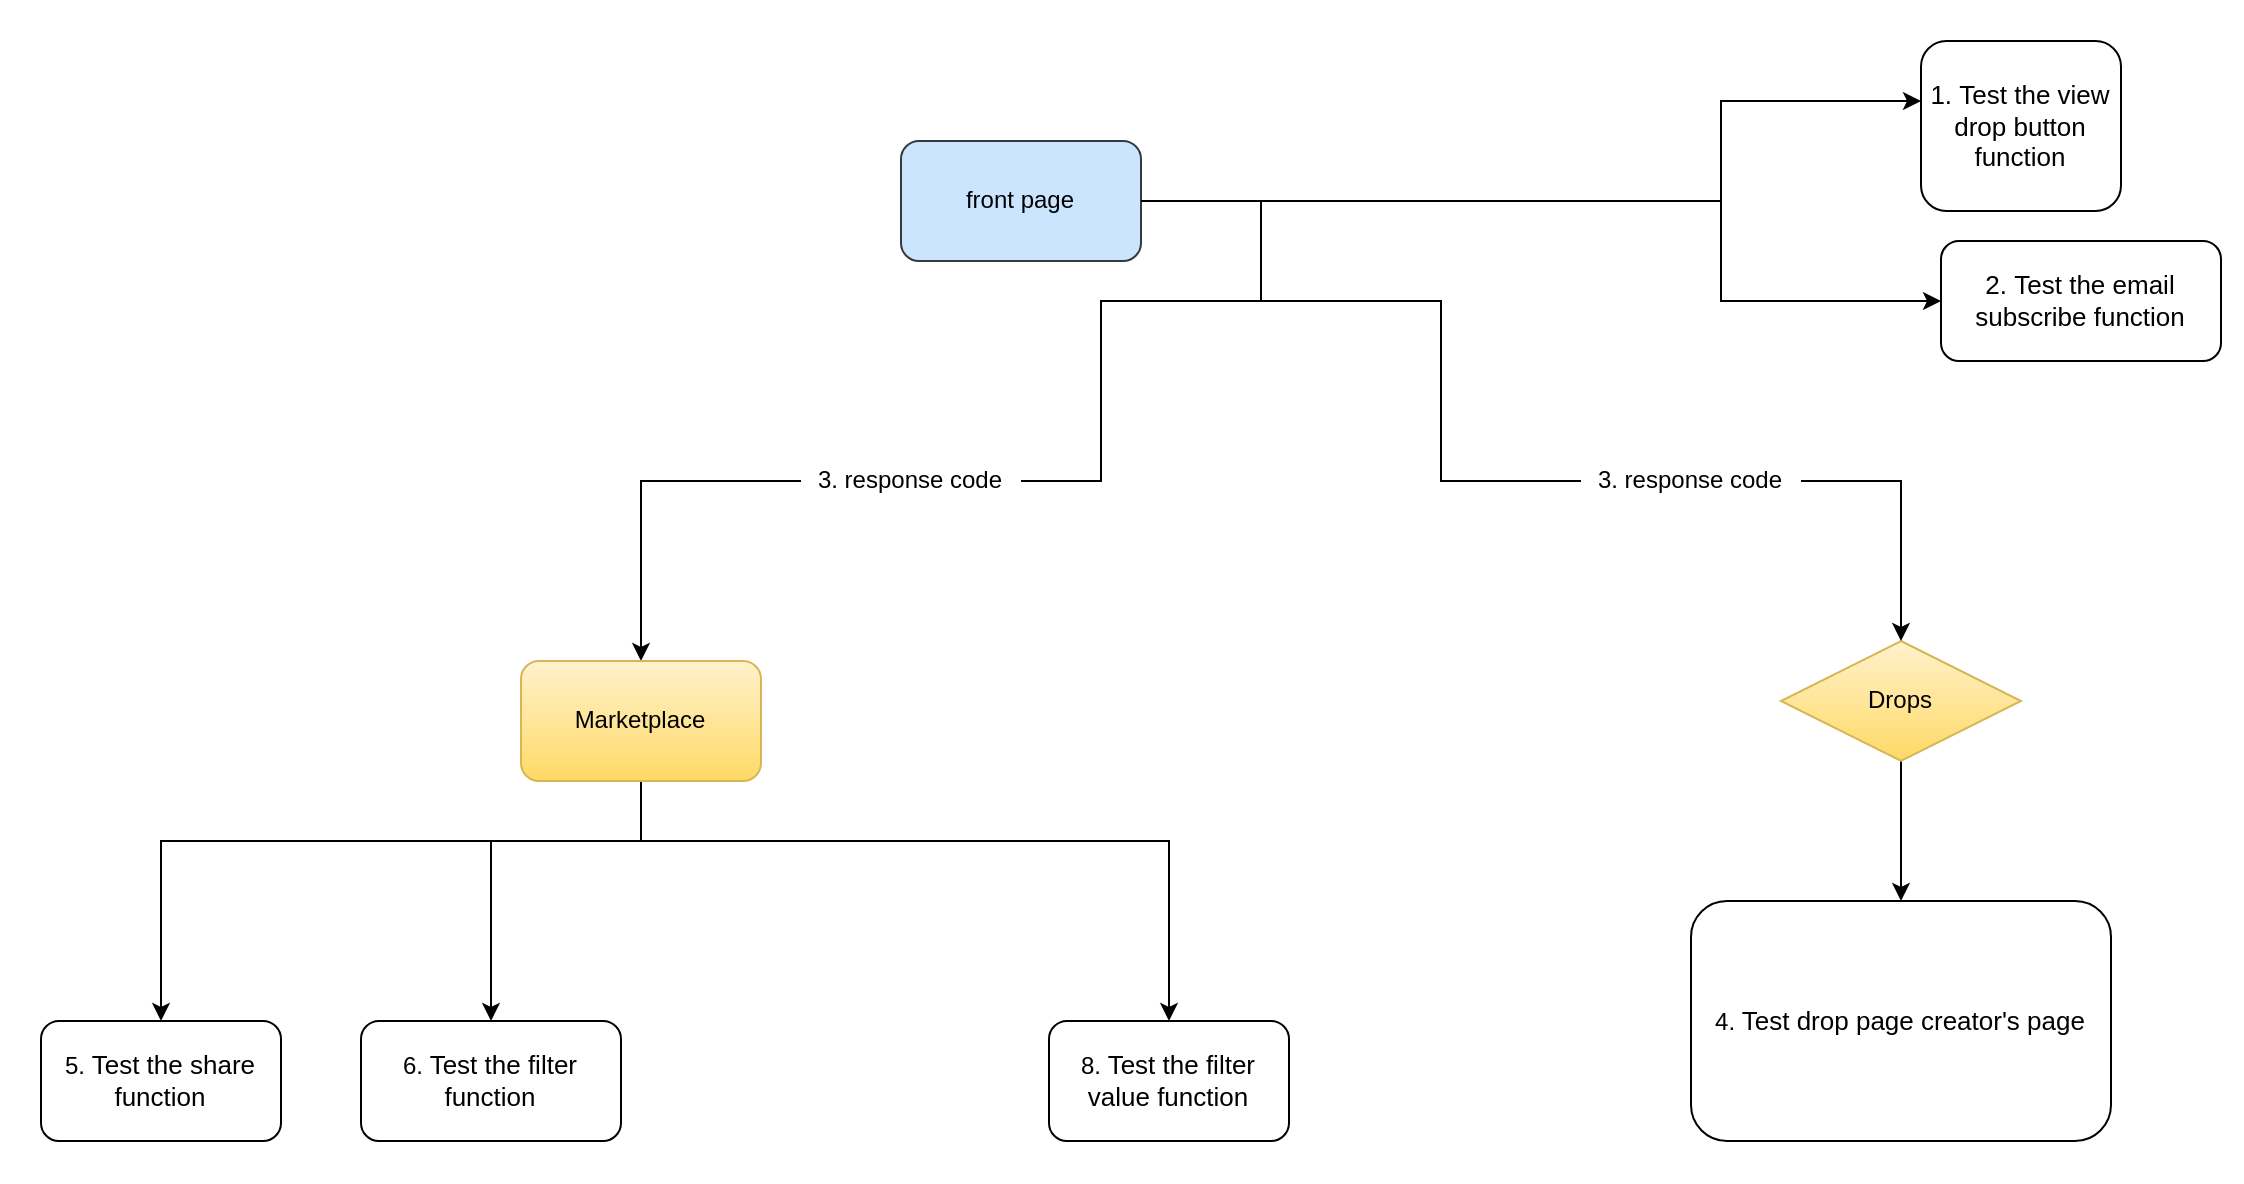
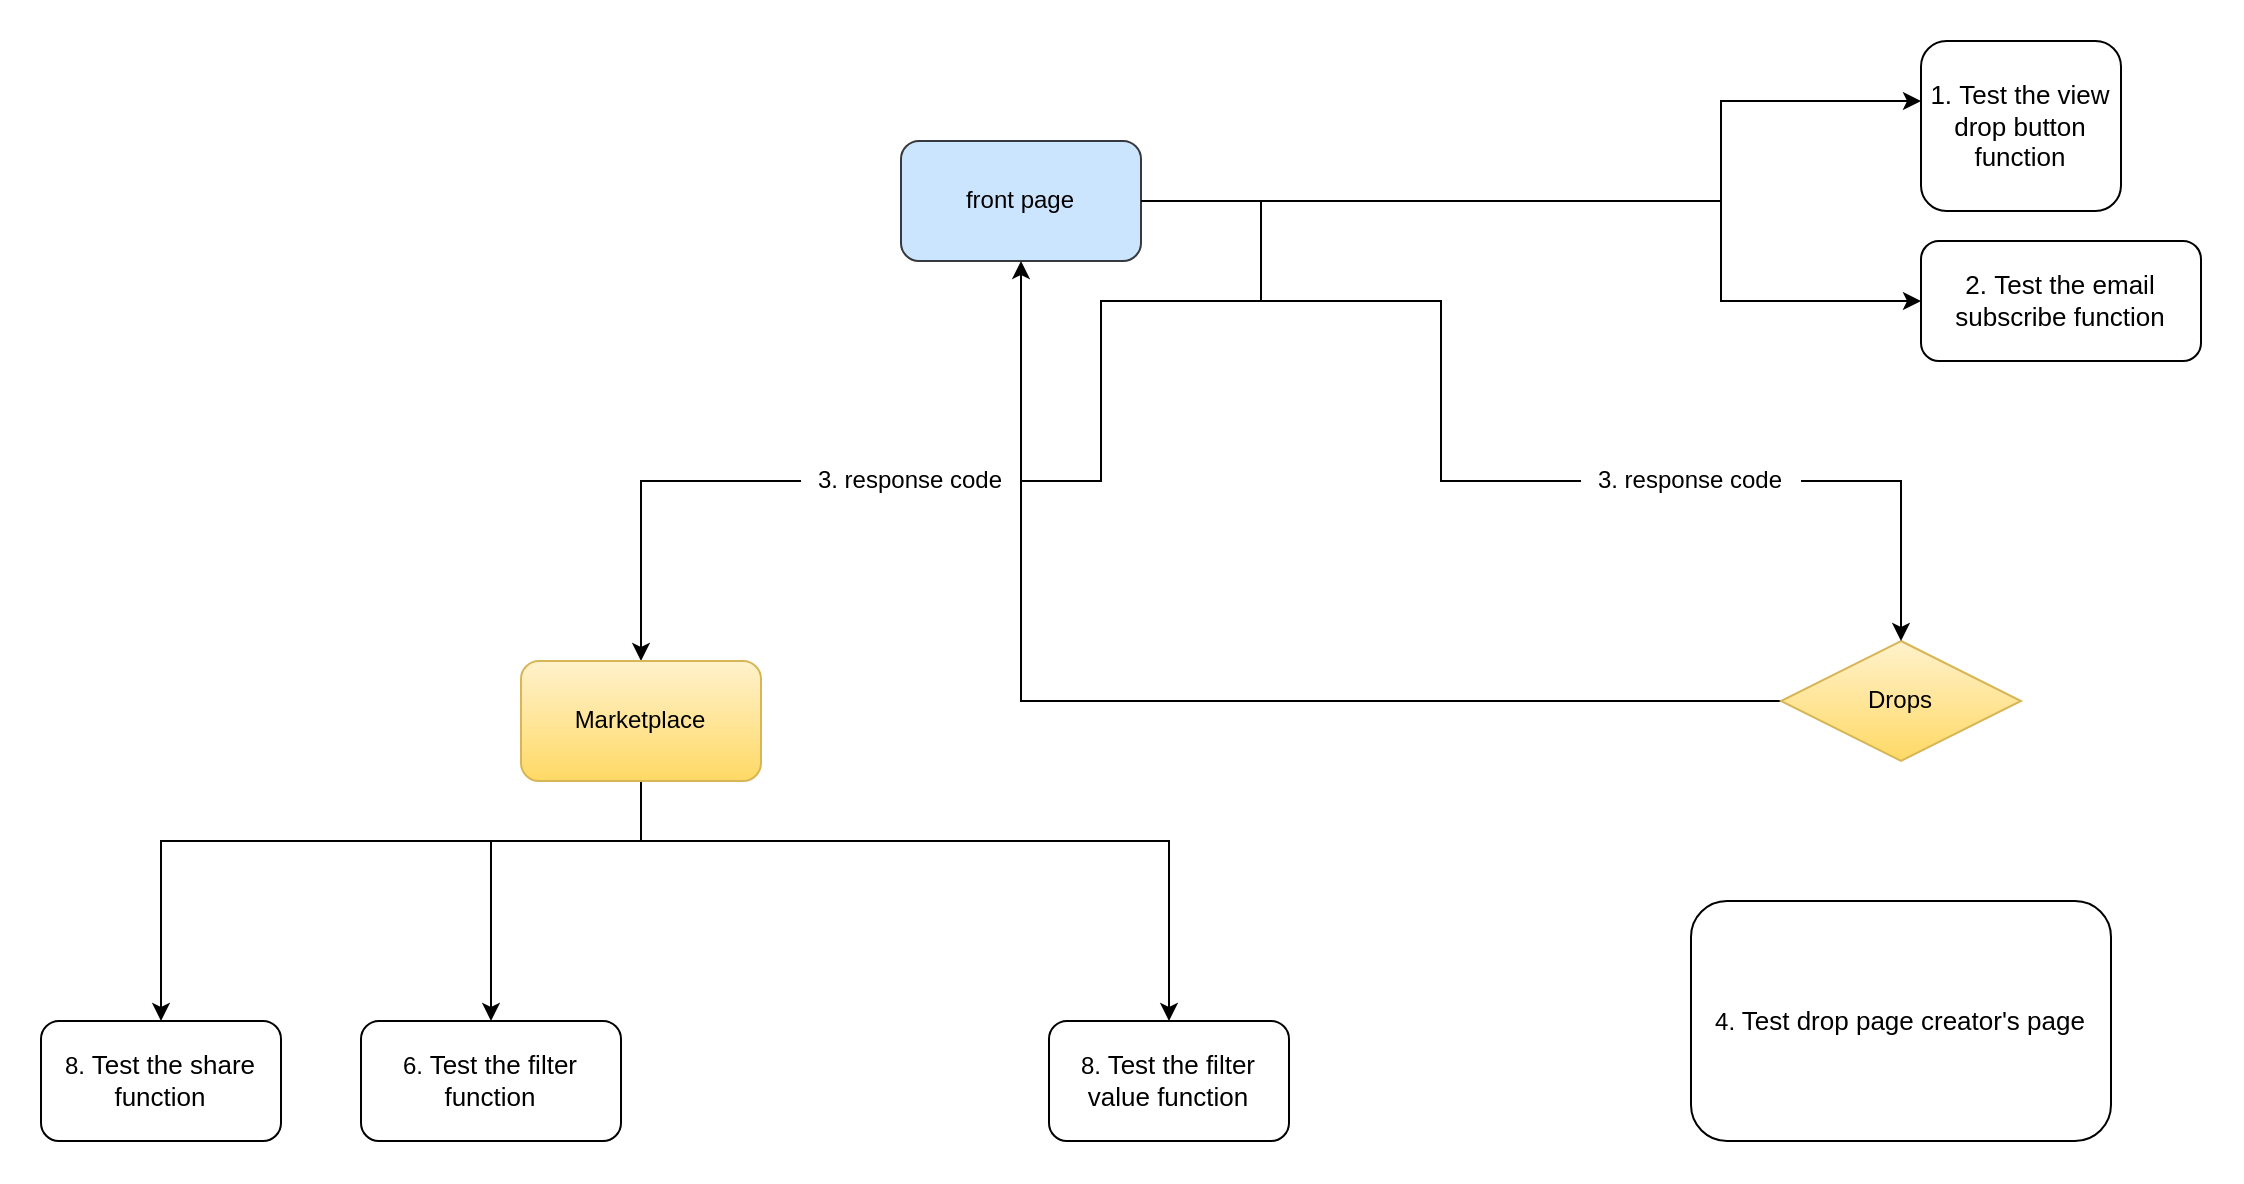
(2081, 301) -> (2061, 301)
(1901, 824) -> (1188, 701)
(161, 1081) -> (161, 1081)
